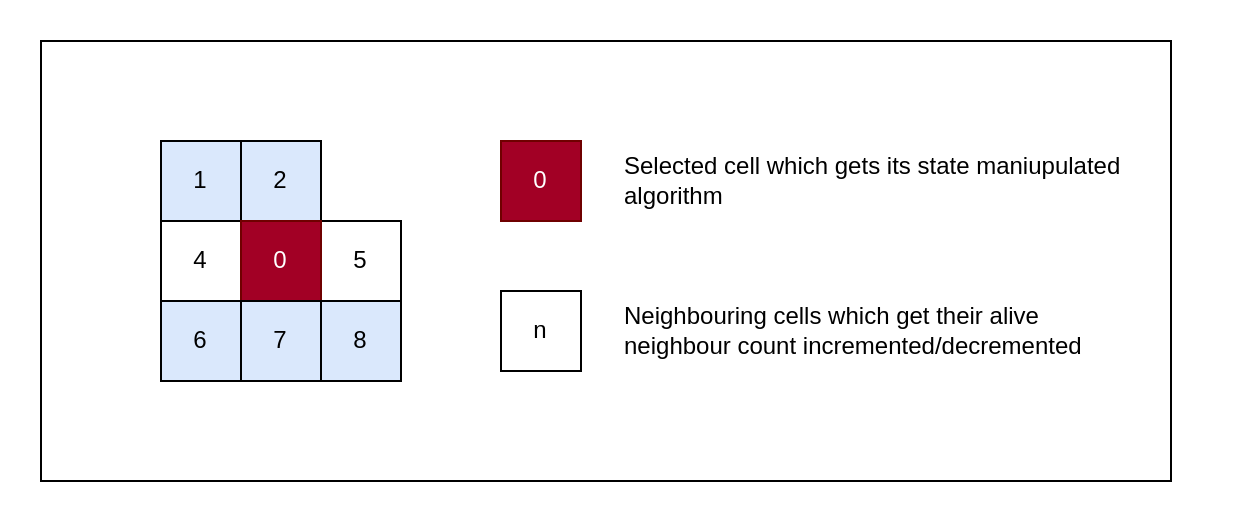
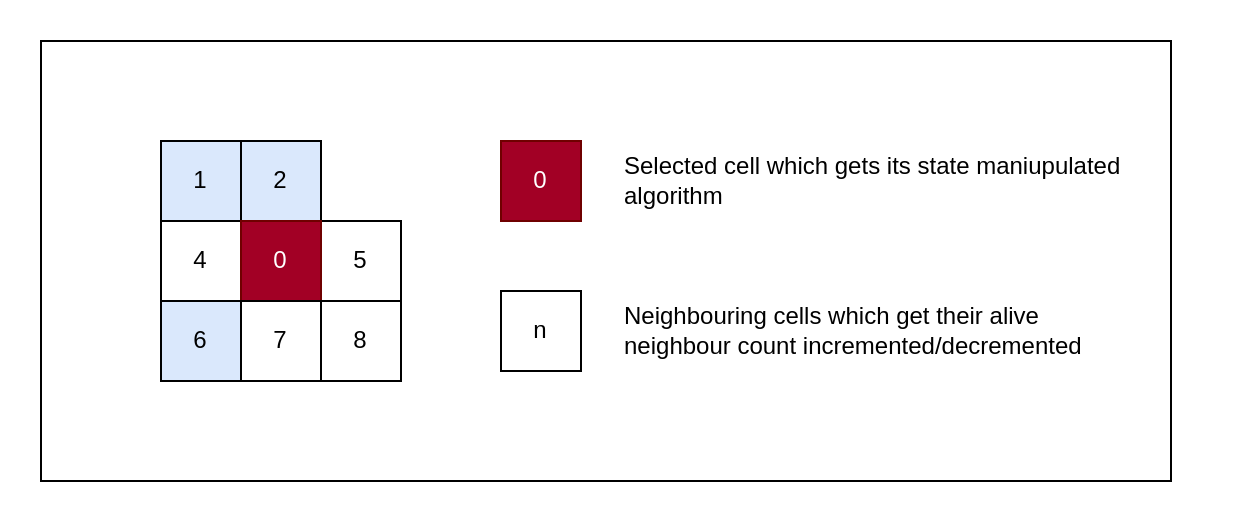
(281, 341) -> (281, 341)
(361, 341) -> (361, 341)
